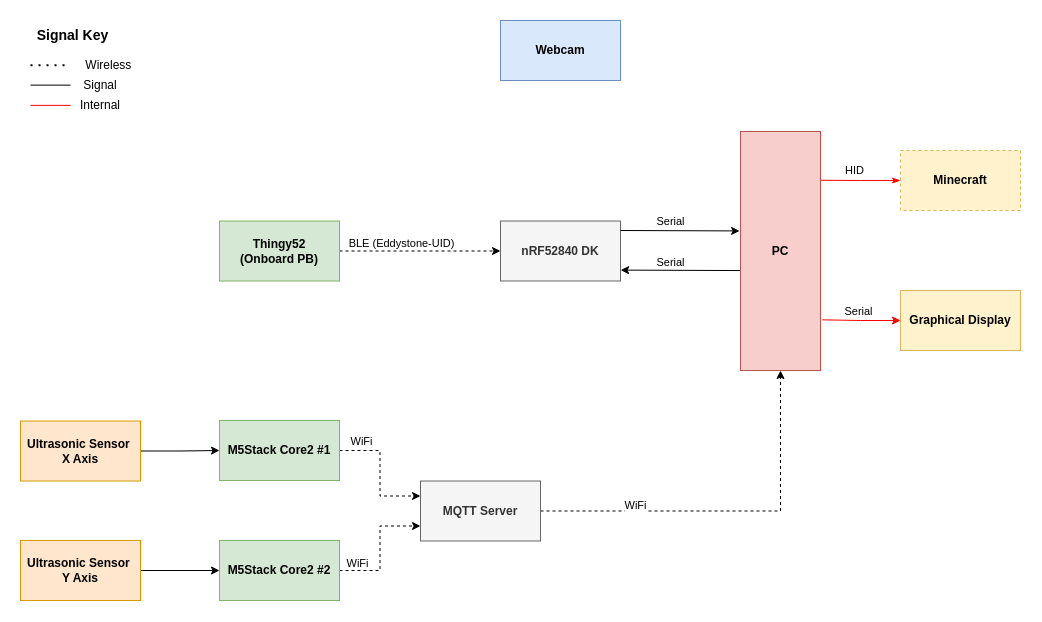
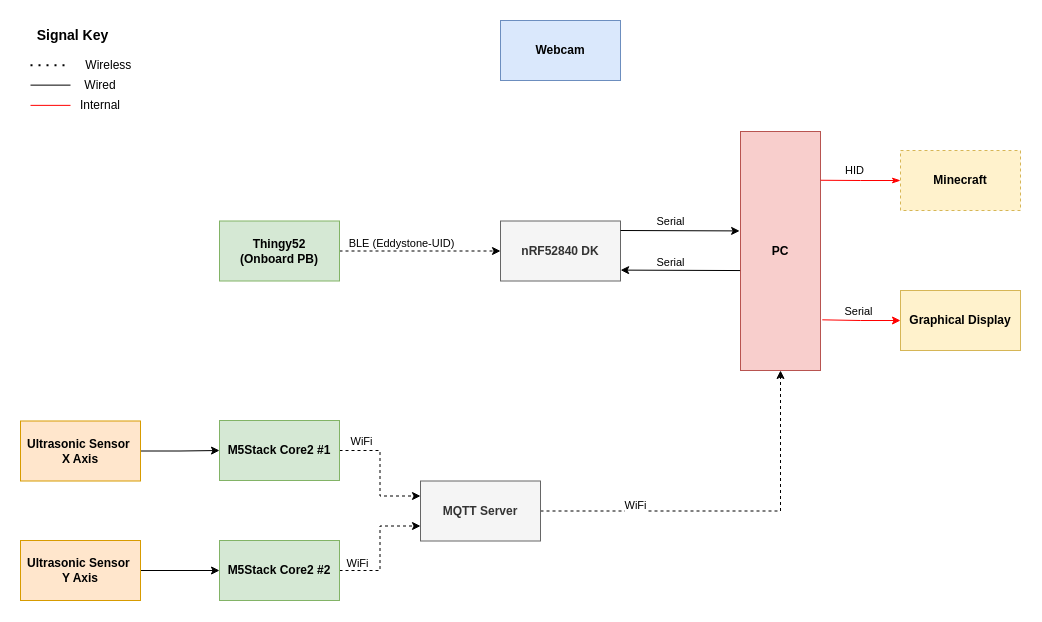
(101, 86) -> (101, 86)
